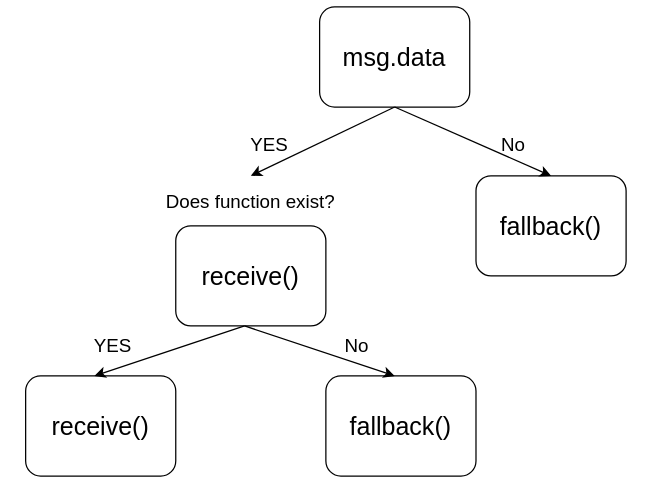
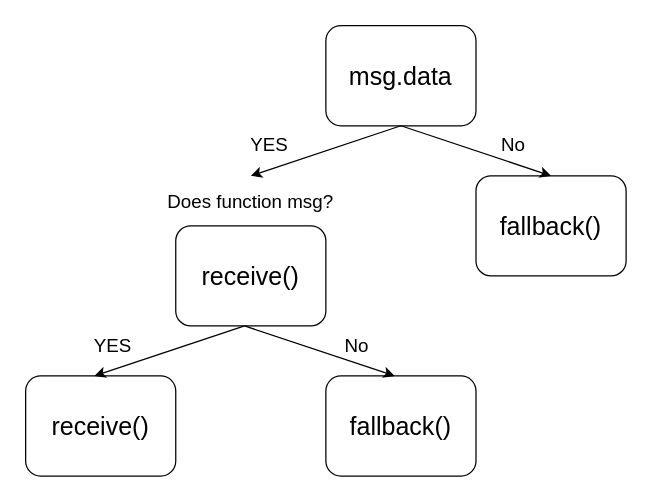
(394, 57) -> (401, 76)
(251, 201) -> (251, 201)
